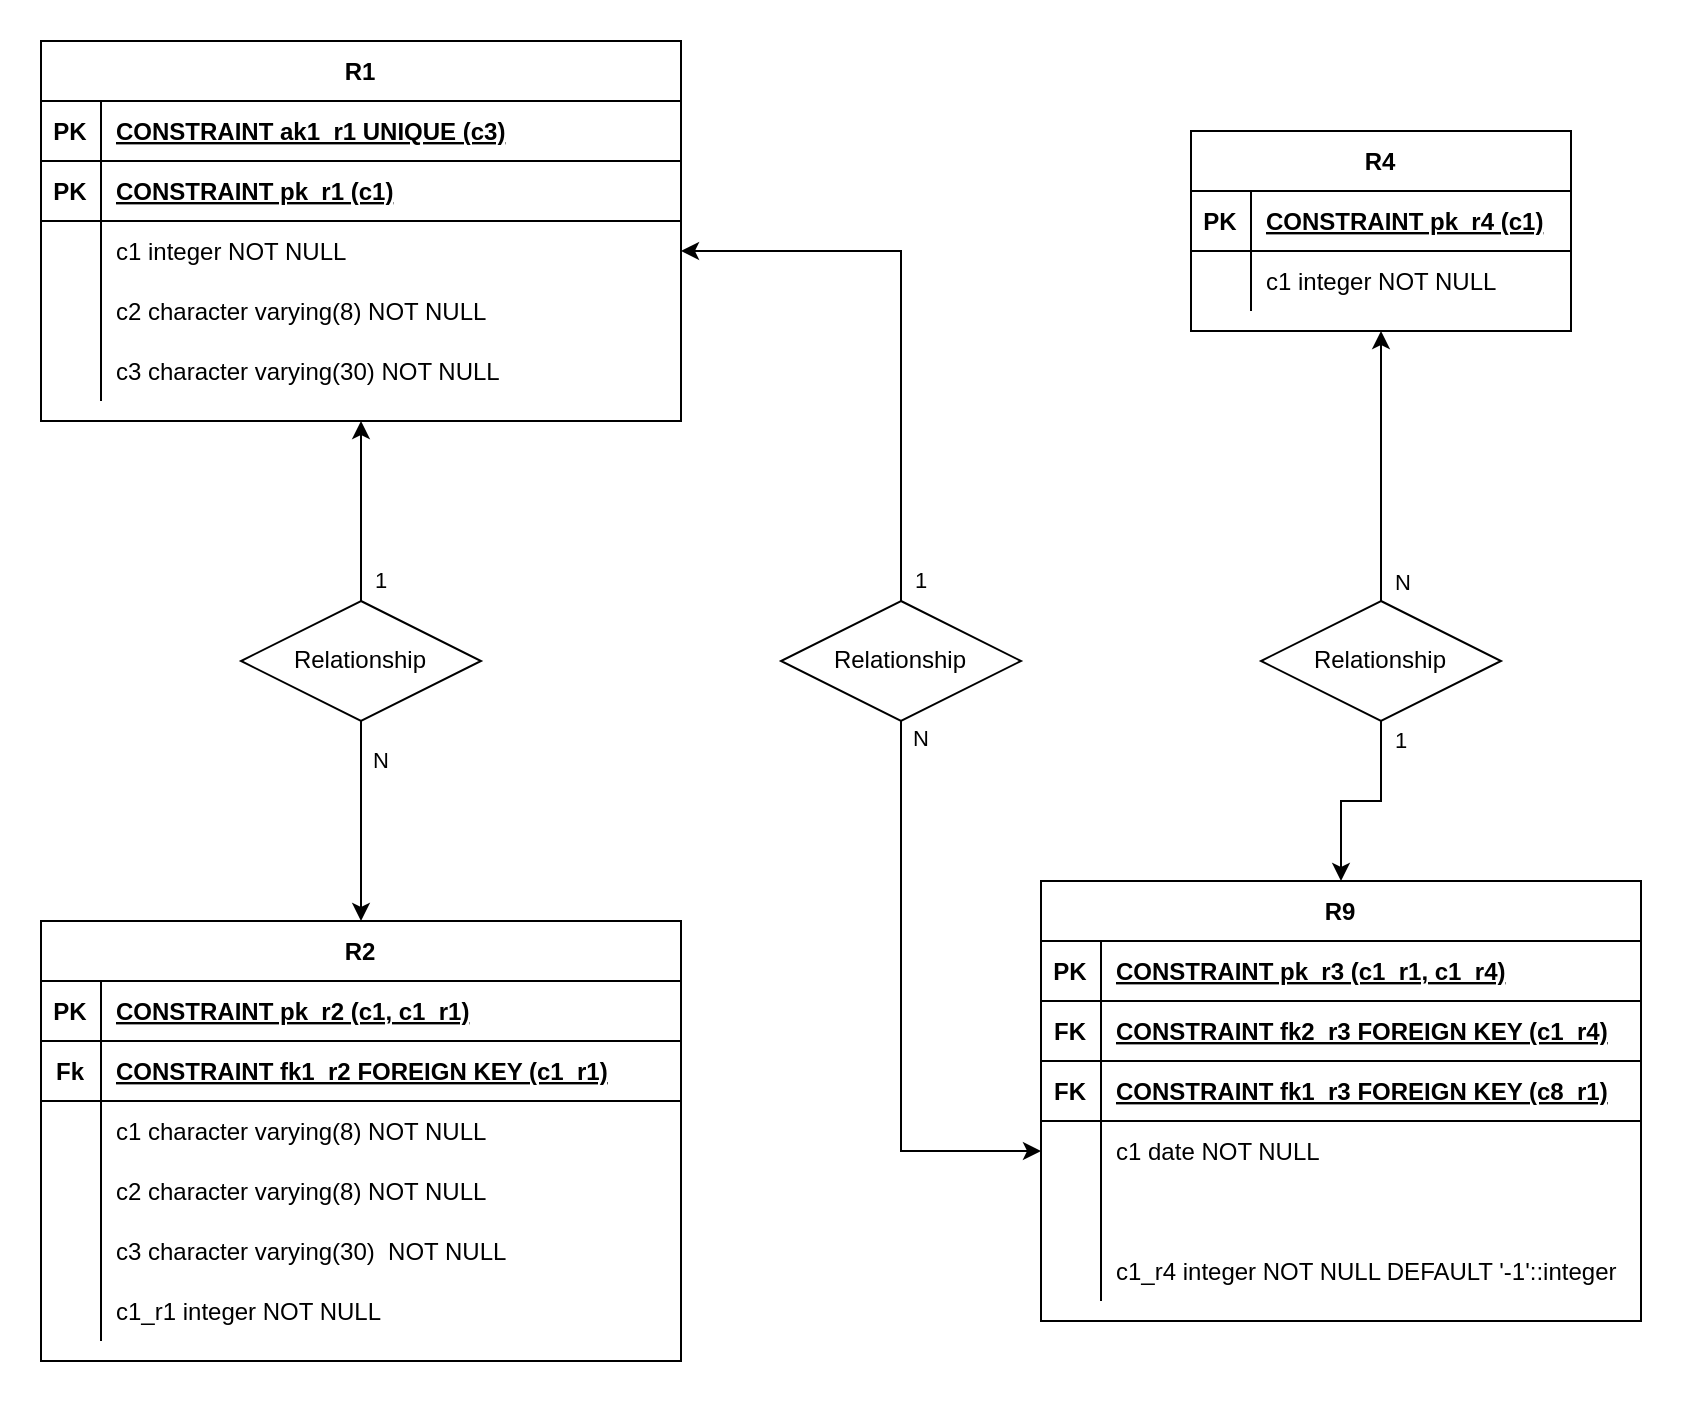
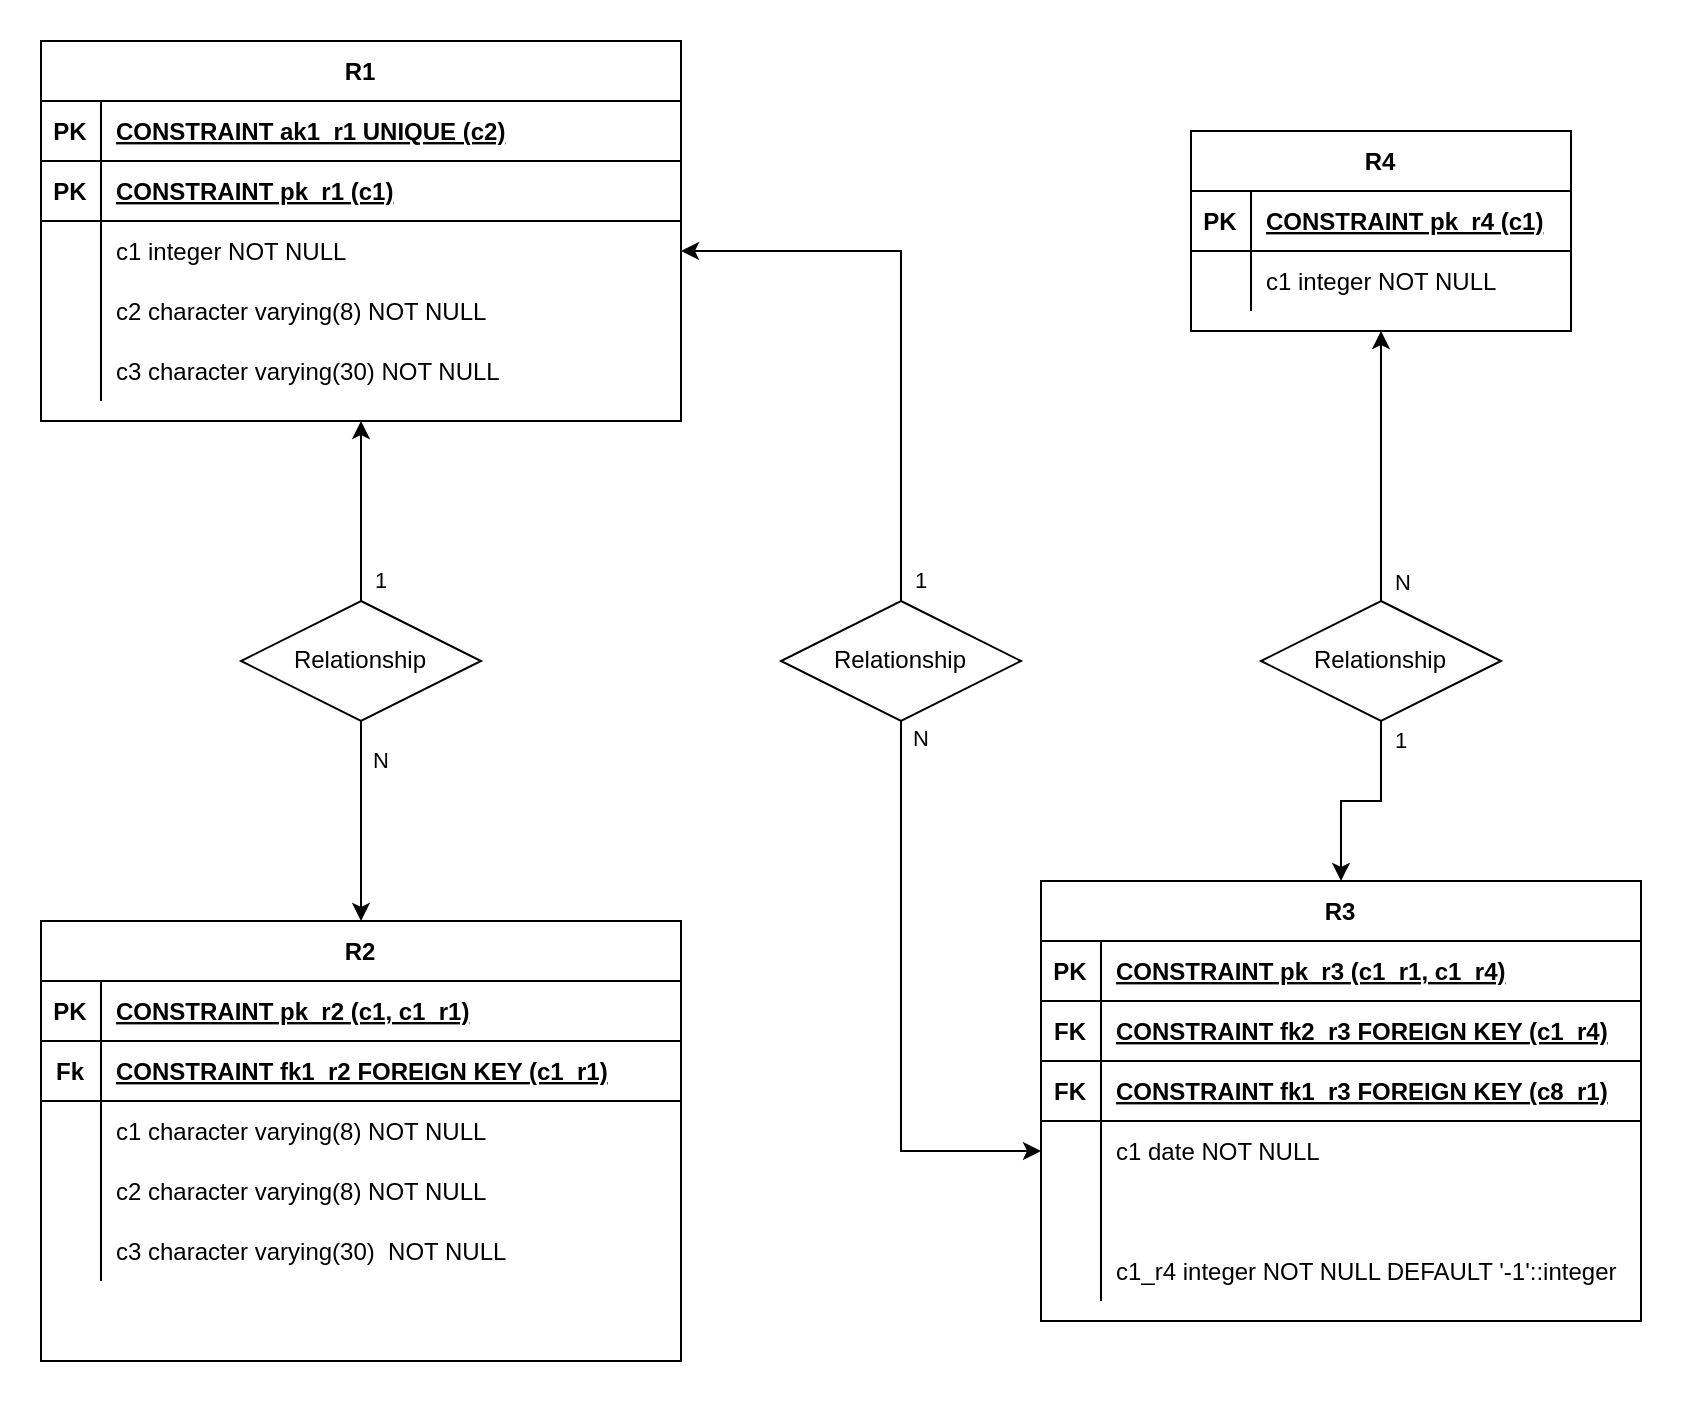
(302, 132) -> (302, 132)
(1340, 912) -> (1340, 912)
(391, 1311) -> none
